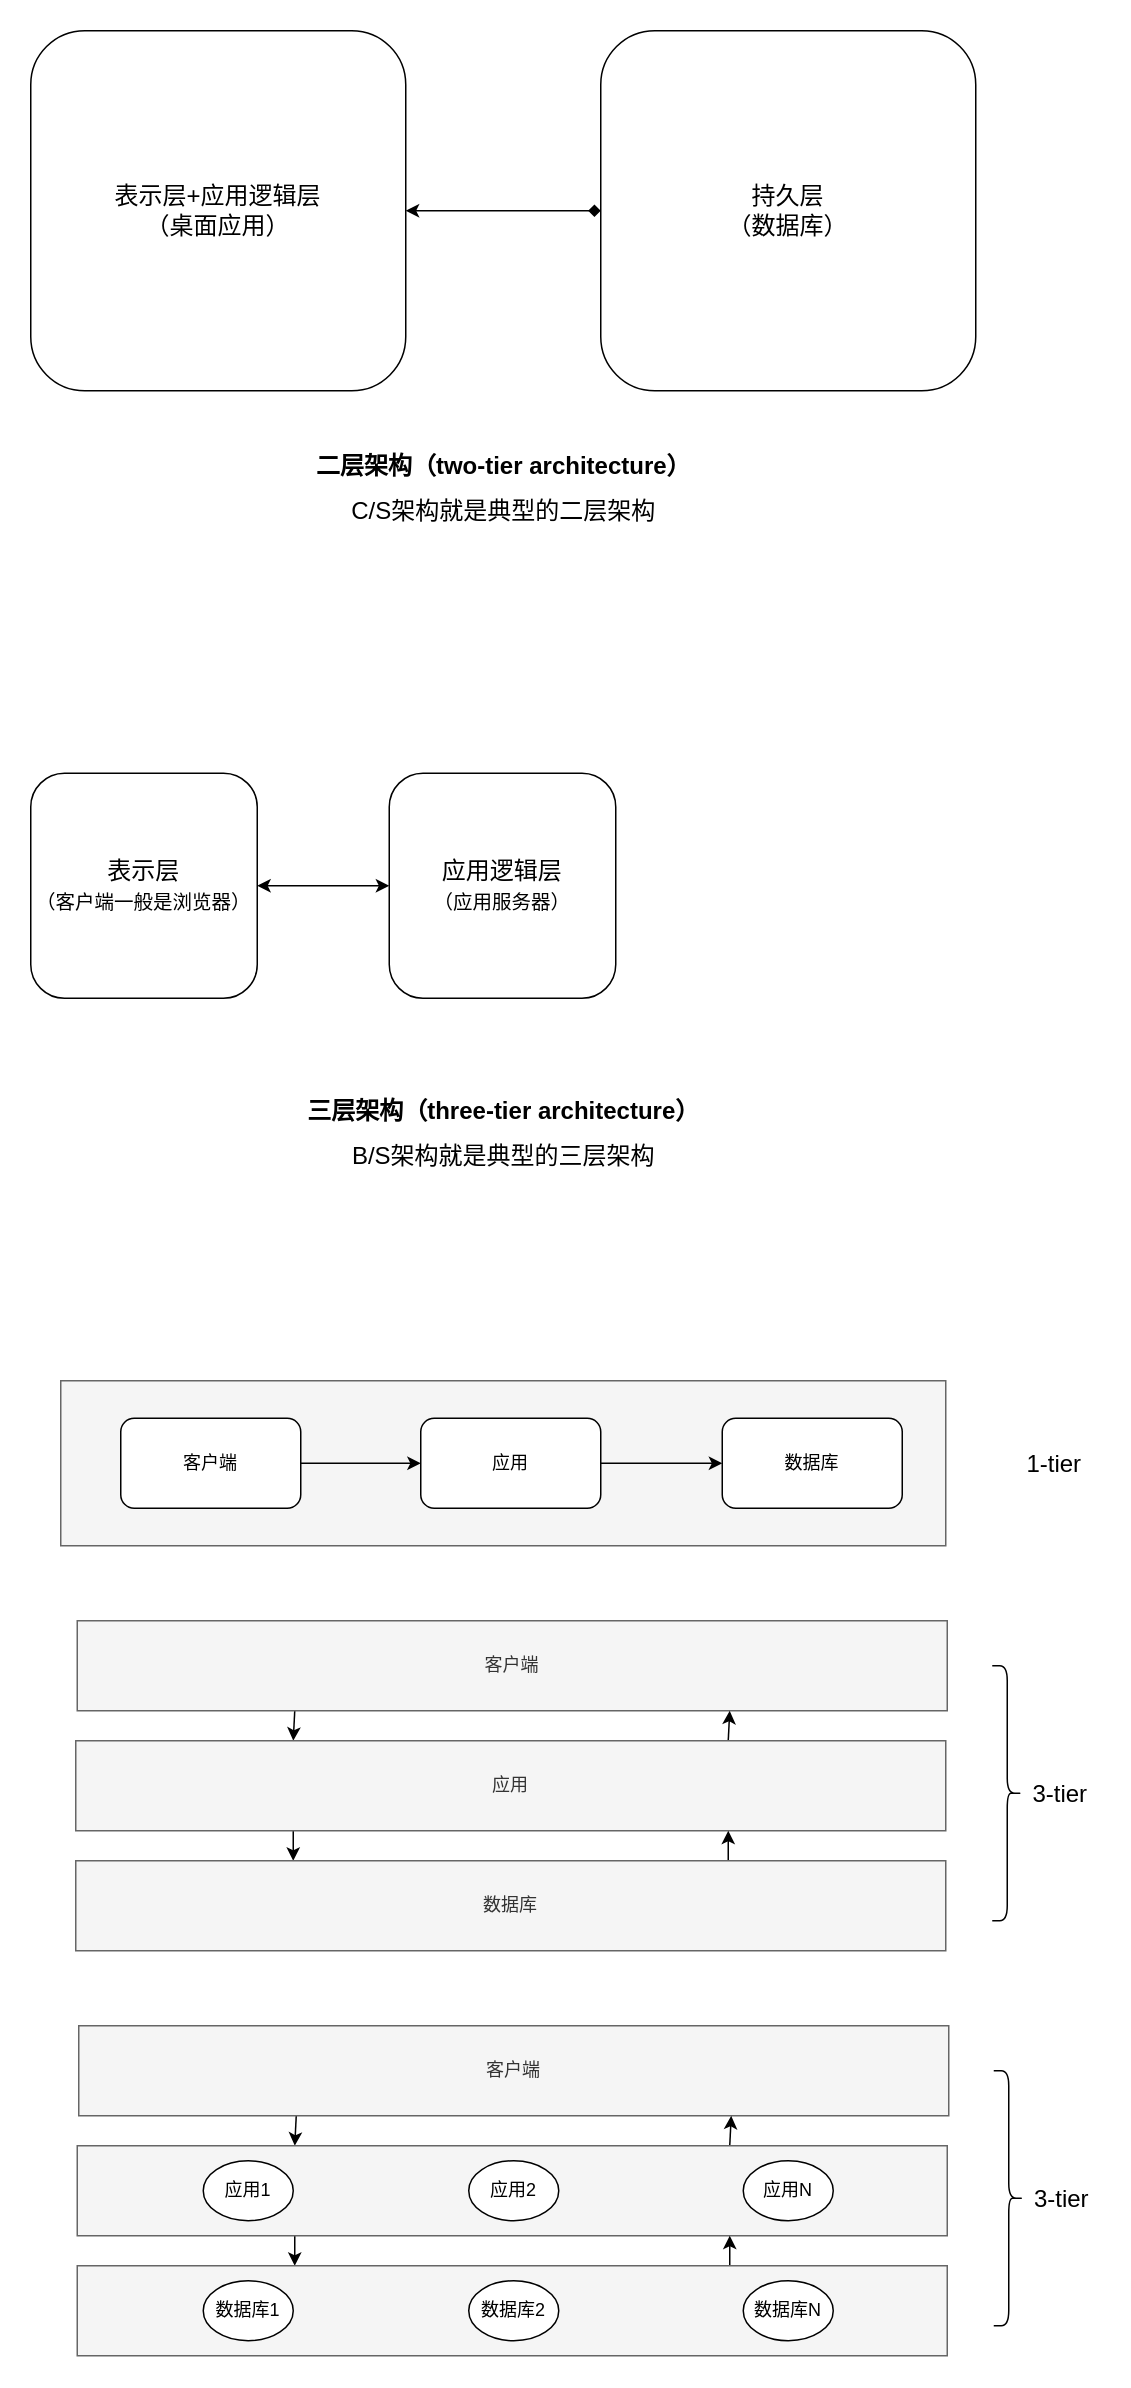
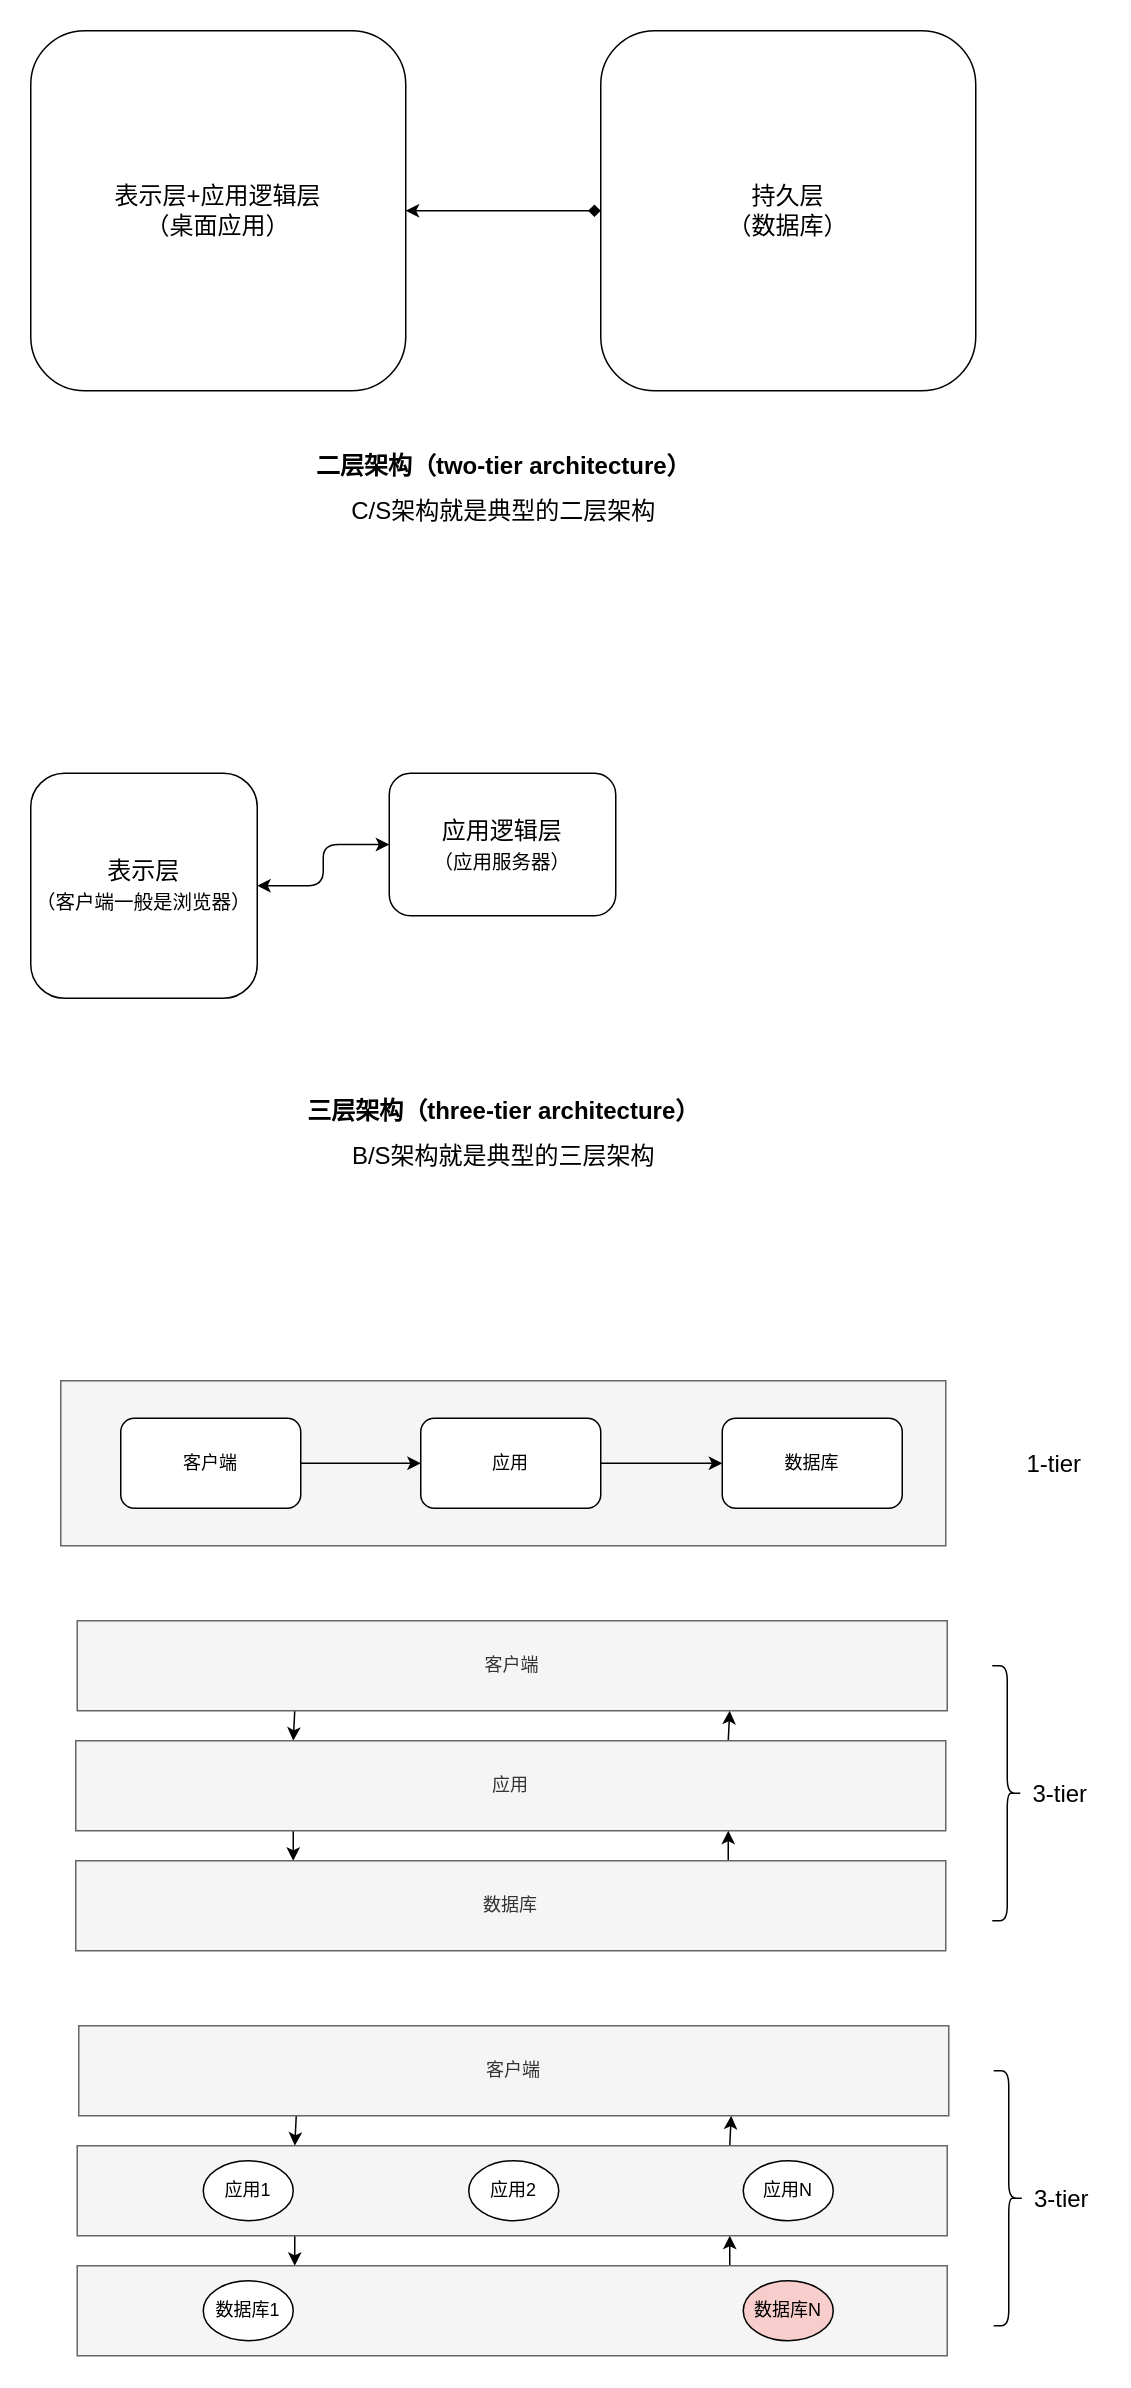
(503, 886) -> (503, 845)
(514, 2311) -> none
(788, 2311) -> (788, 2311)
